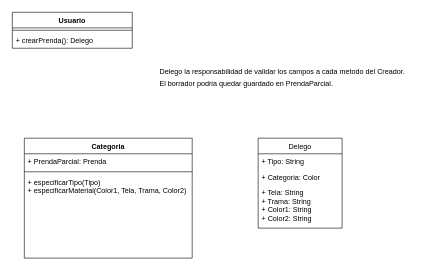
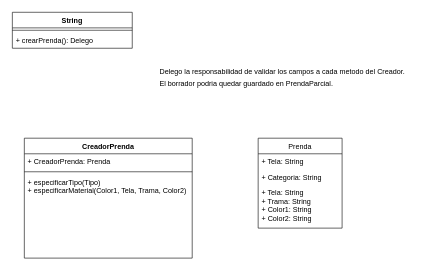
(72, 20) -> (72, 20)
(108, 146) -> (108, 146)
(300, 146) -> (300, 146)
(69, 162) -> (71, 162)
(285, 162) -> (285, 162)
(293, 178) -> (295, 178)
